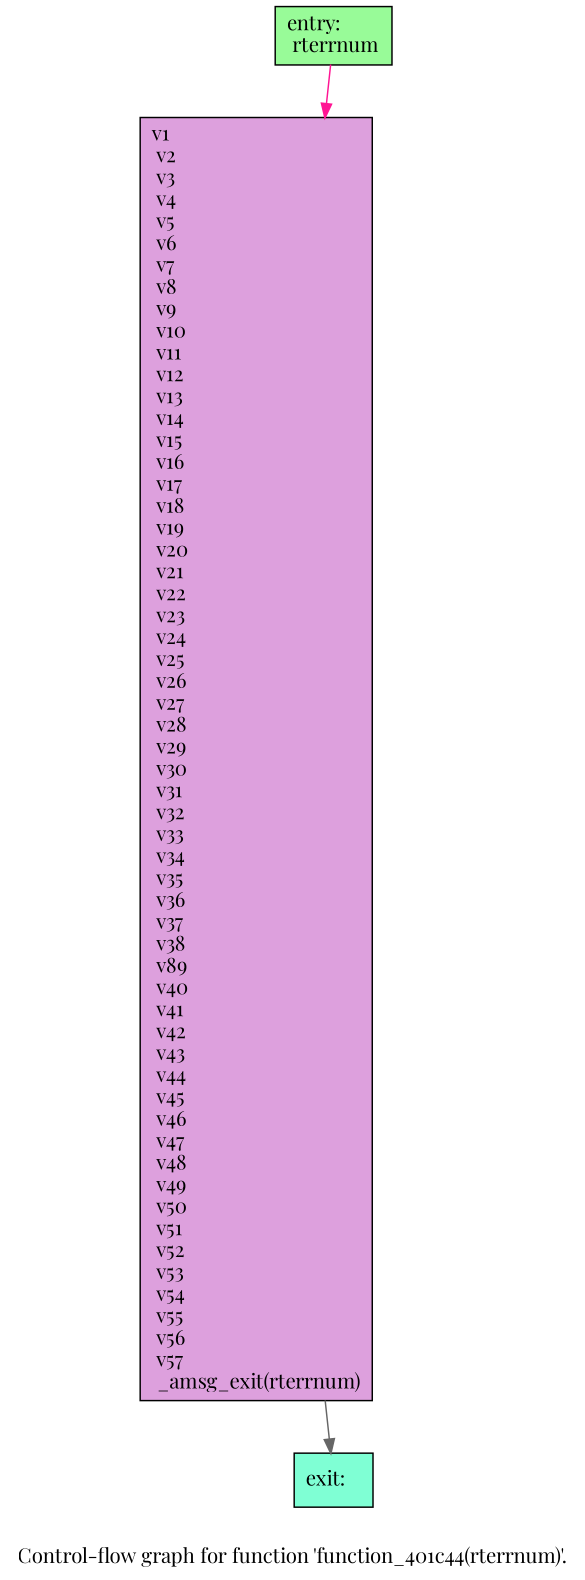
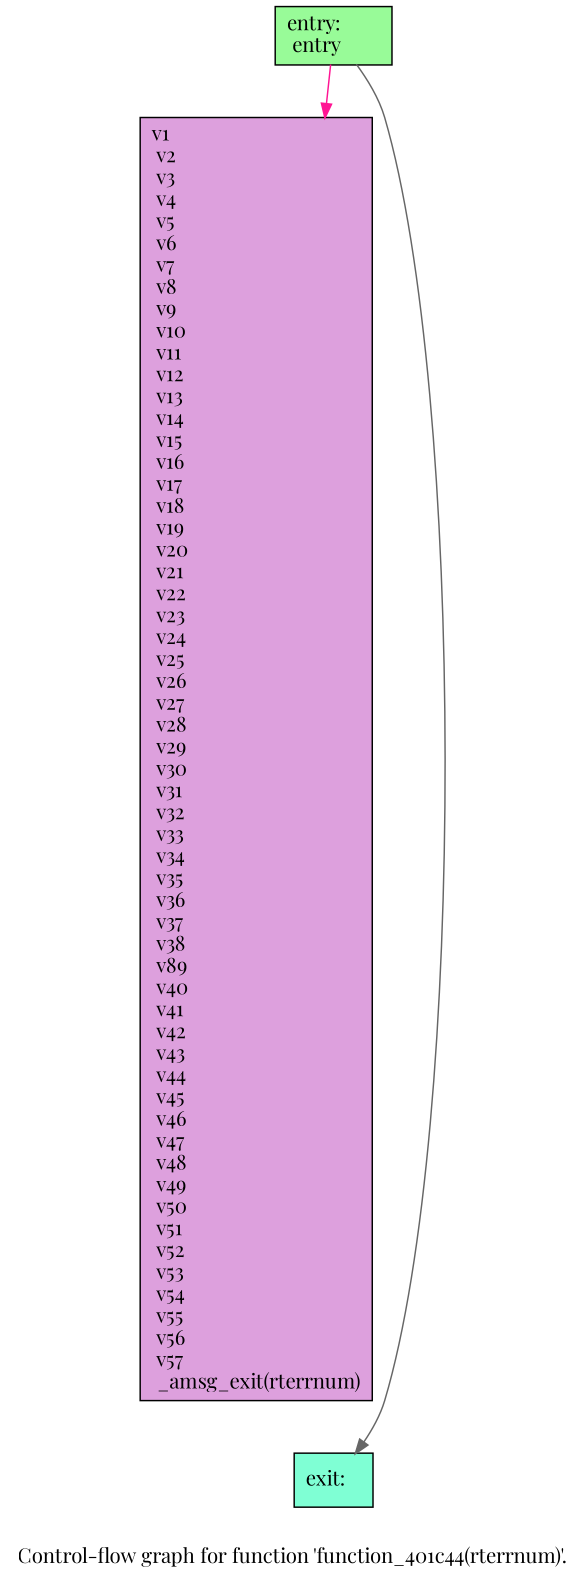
(334, 46) -> (314, 46)
(327, 1420) -> (445, 752)
